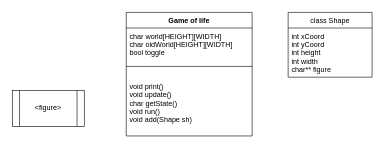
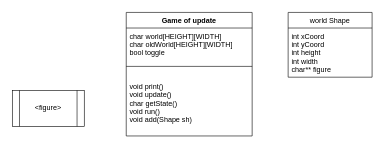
(189, 20) -> (189, 20)
(330, 20) -> (330, 20)
